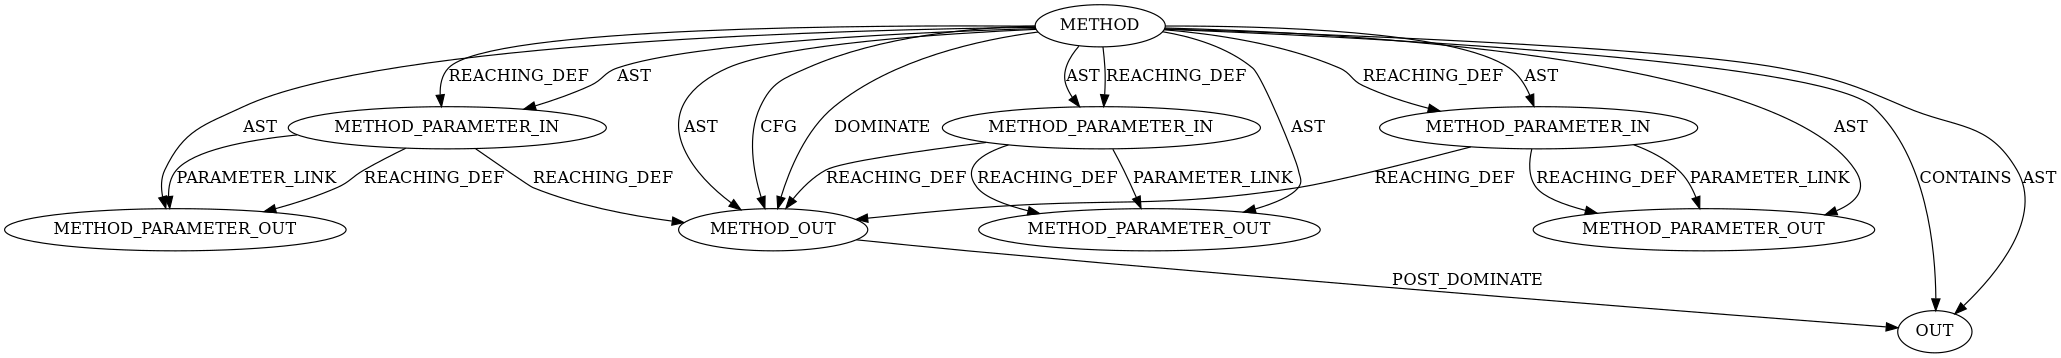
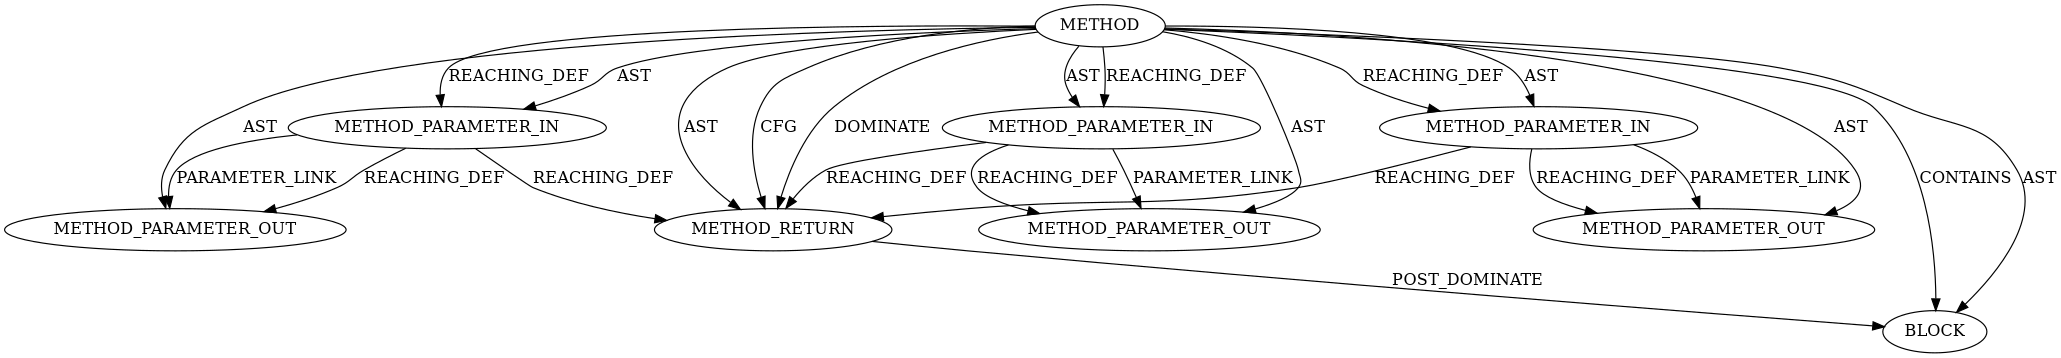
(773, 230) -> (773, 230)
(1935, 332) -> (1935, 332)
